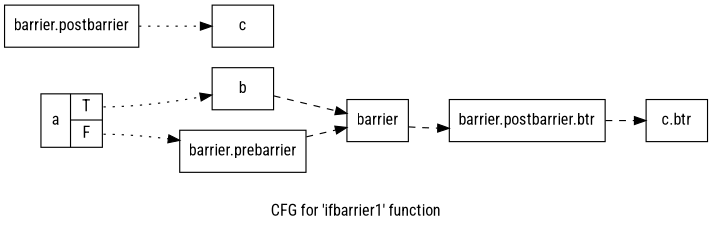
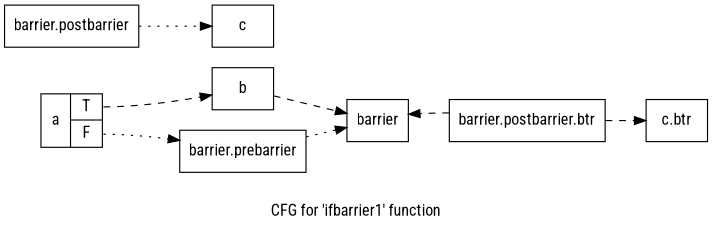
(152, 104) -> (152, 104)
(423, 128) -> (435, 113)
(321, 133) -> (321, 133)
